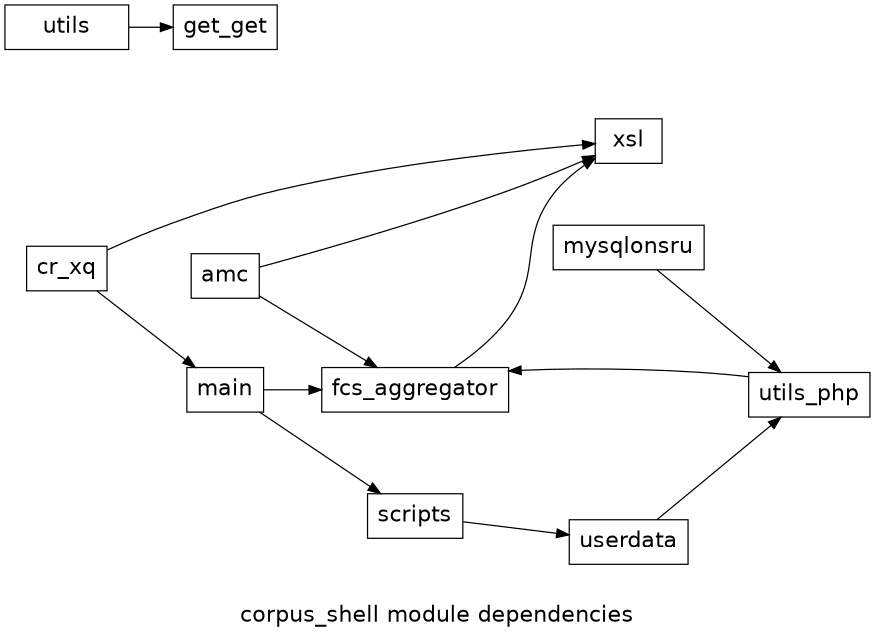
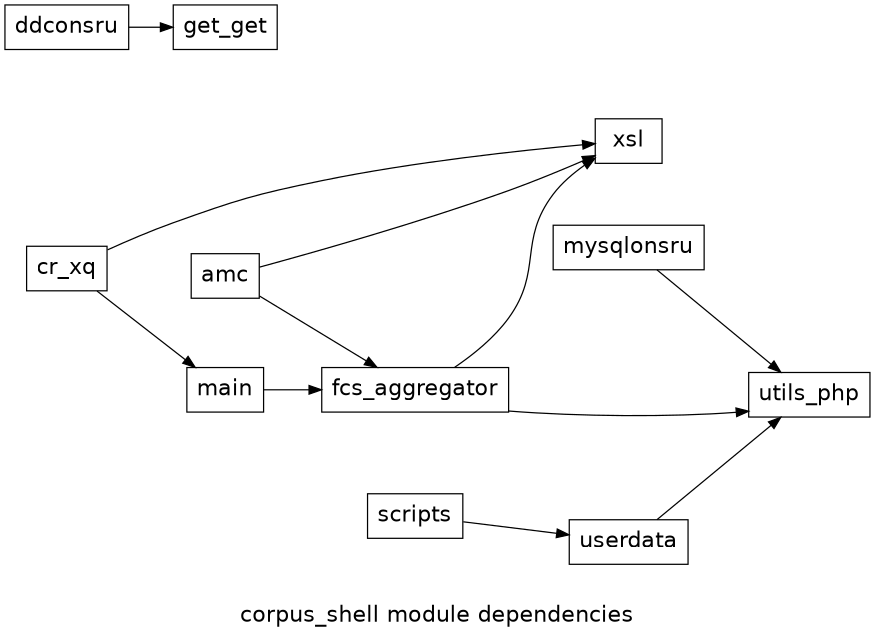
(67, 27) -> (67, 27)
(635, 370) -> (622, 416)
(315, 449) -> none
